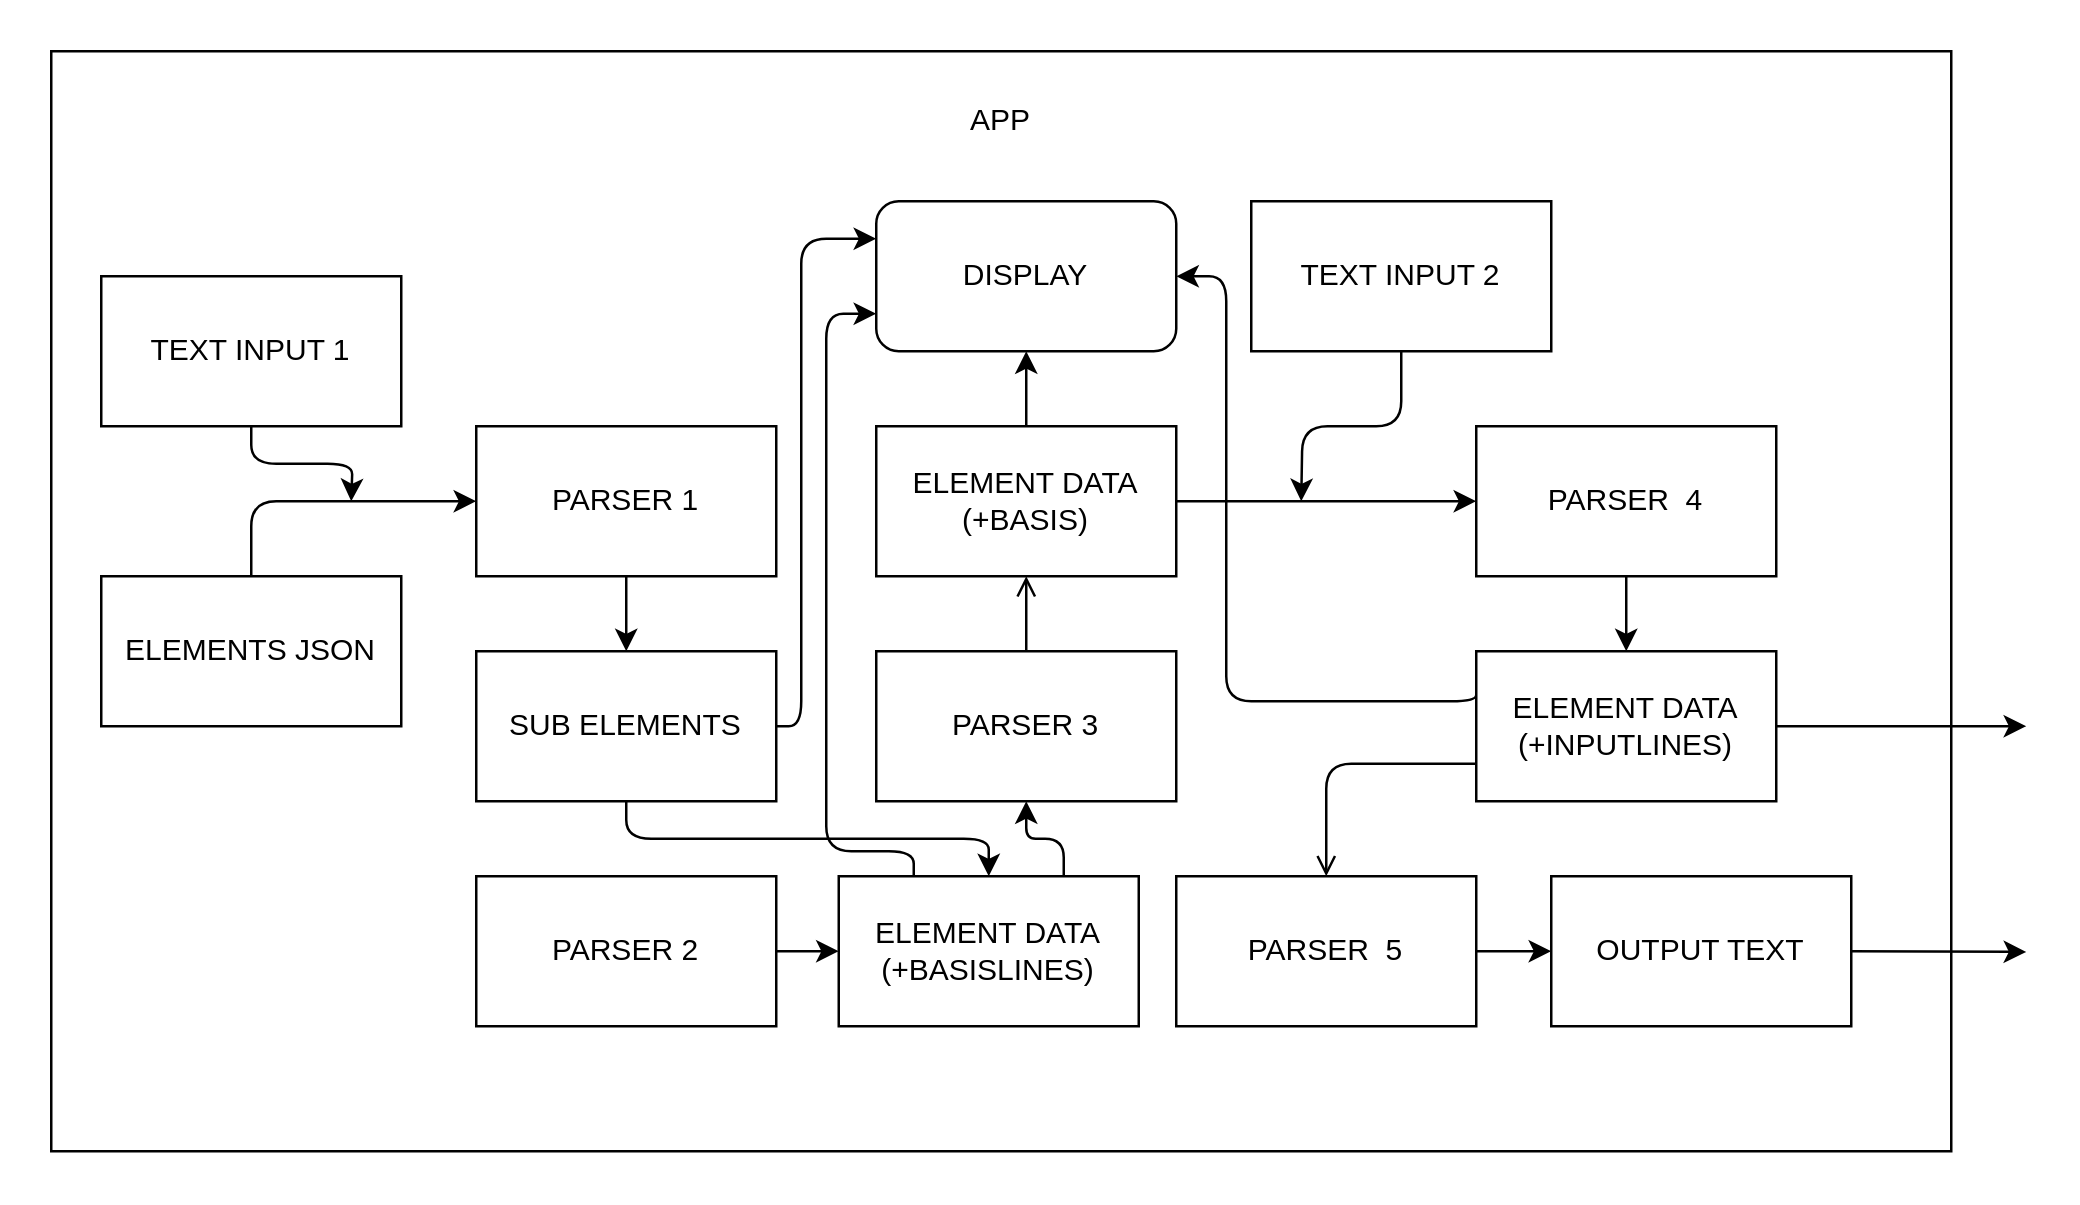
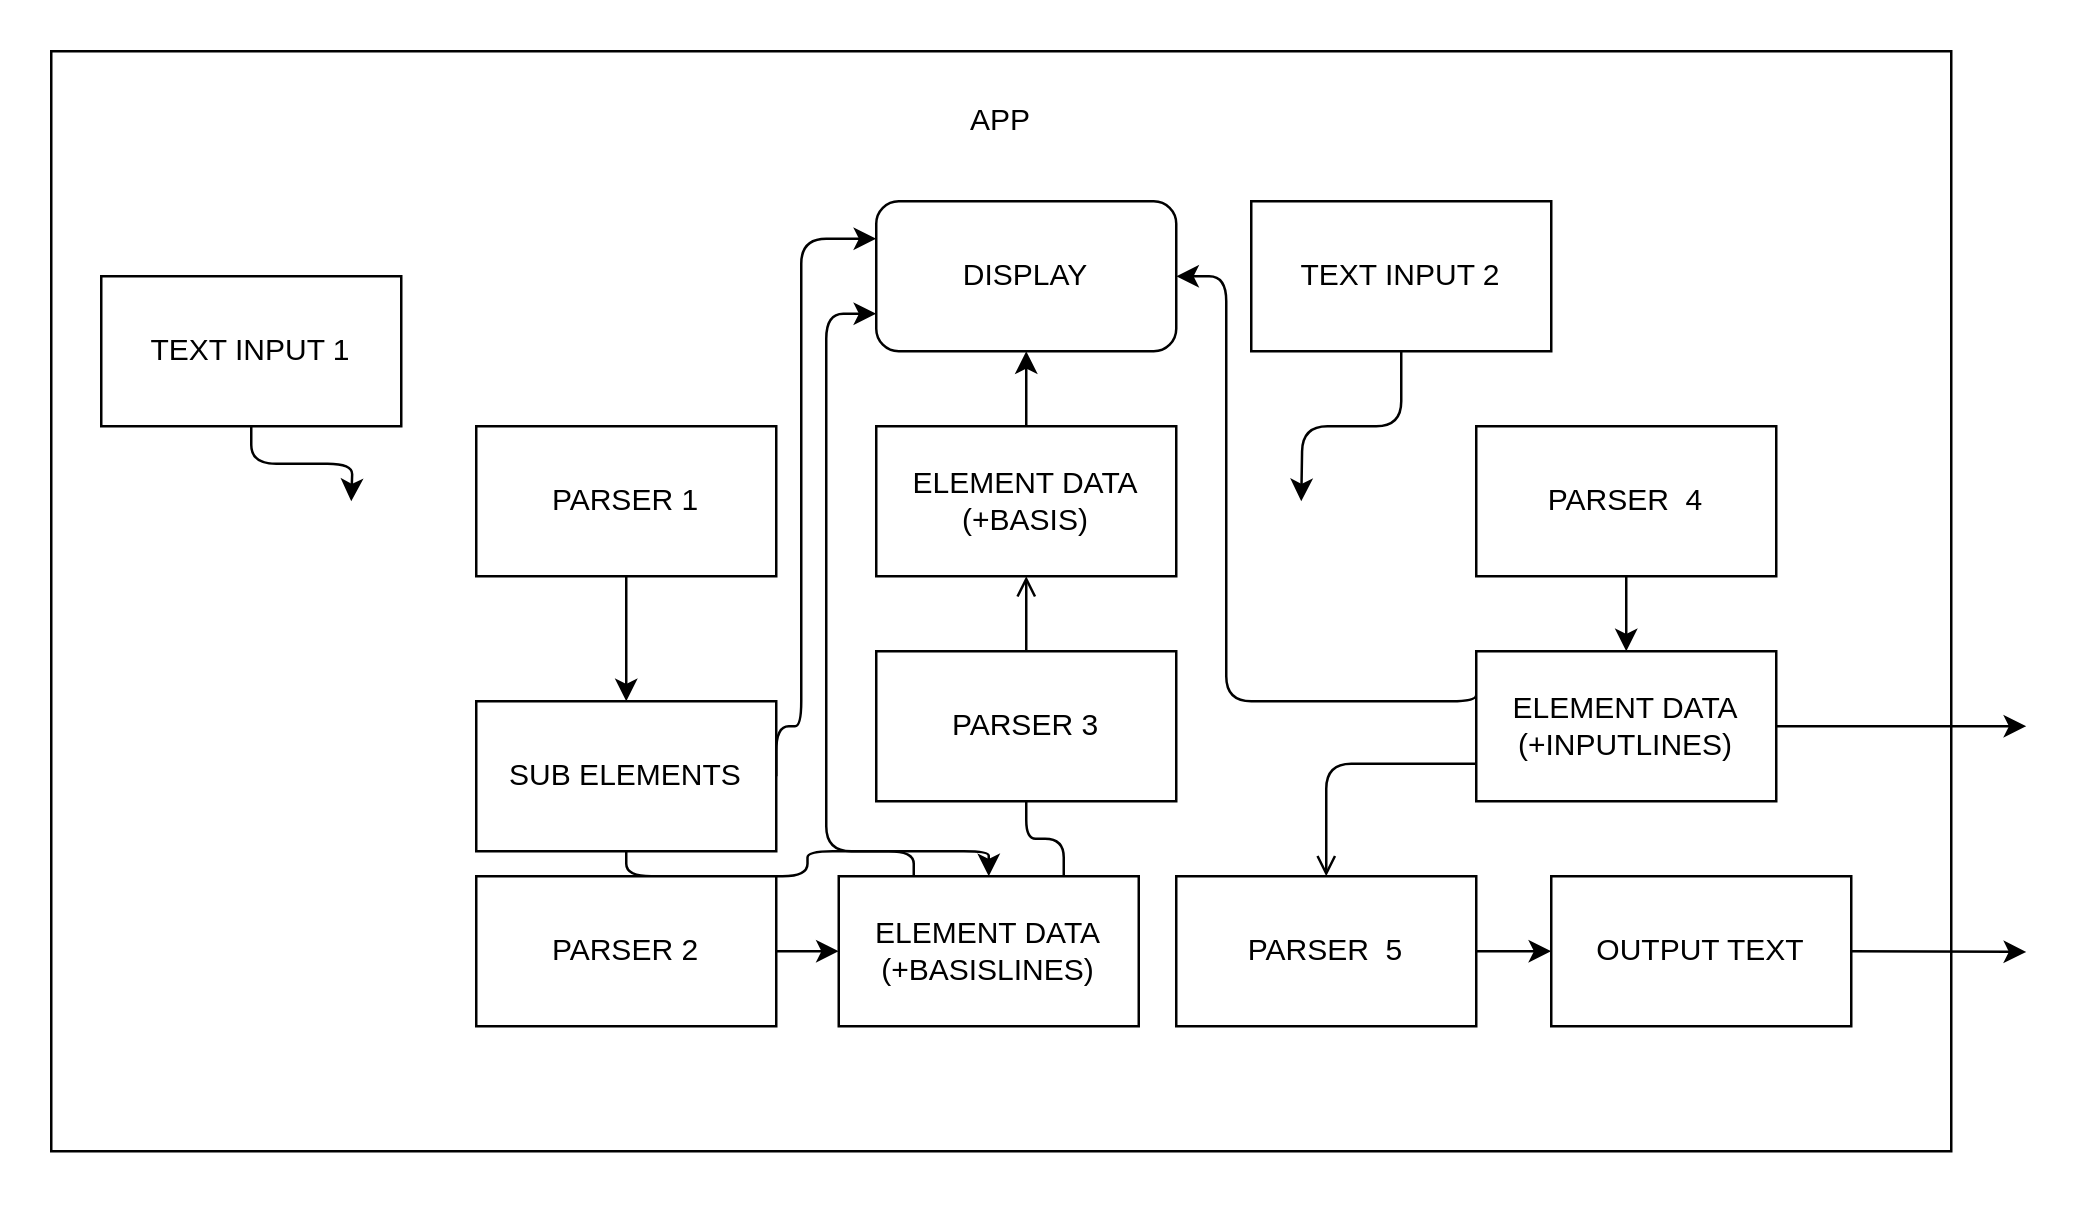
(326, 501) -> none
(1345, 501) -> none
(251, 651) -> none
(626, 726) -> (626, 776)
(1026, 828) -> (1026, 820)
